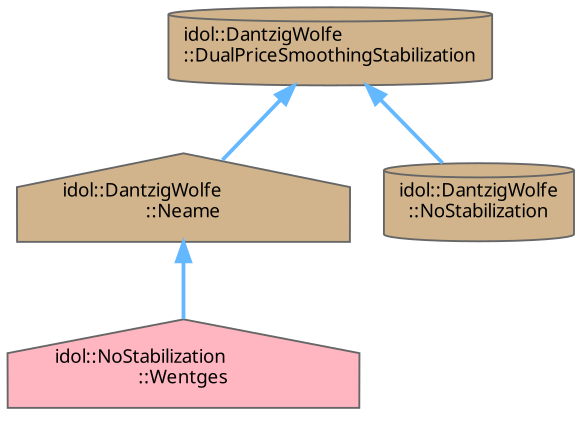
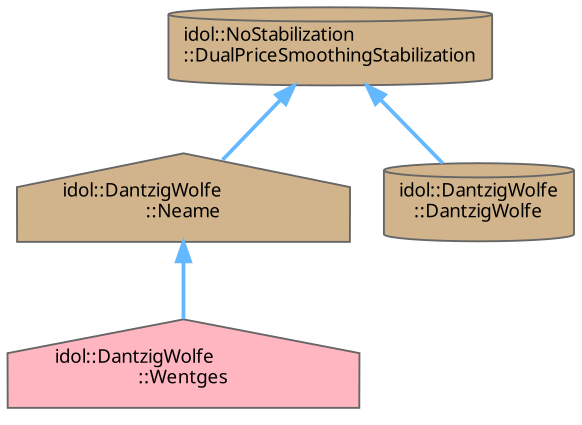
(330, 46) -> (330, 46)
(479, 202) -> (479, 202)
(183, 368) -> (183, 368)
